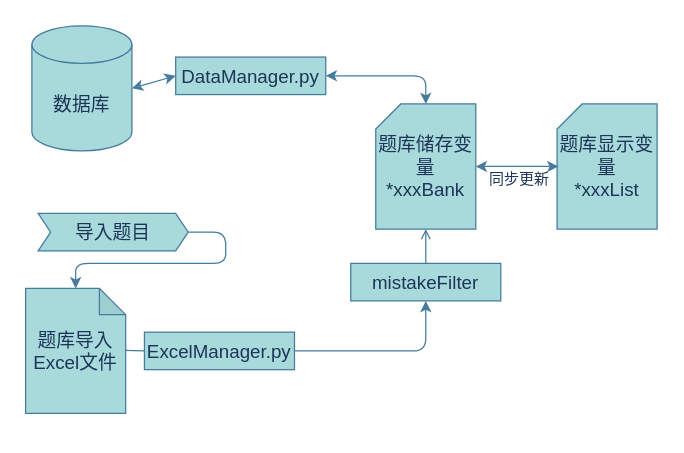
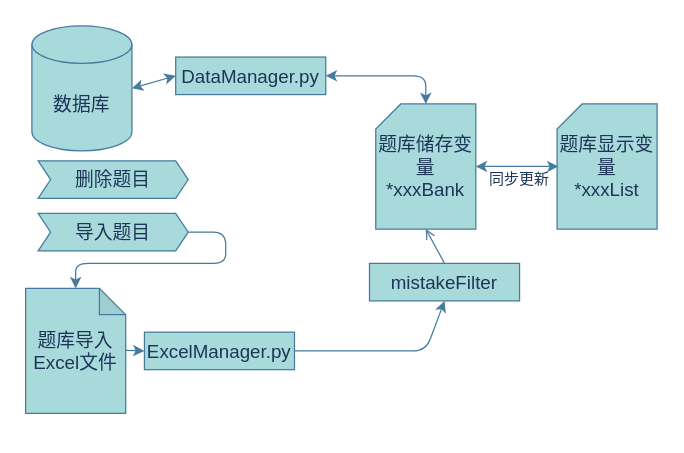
none -> (113, 179)
(426, 282) -> (444, 282)
(138, 350) -> (134, 350)
